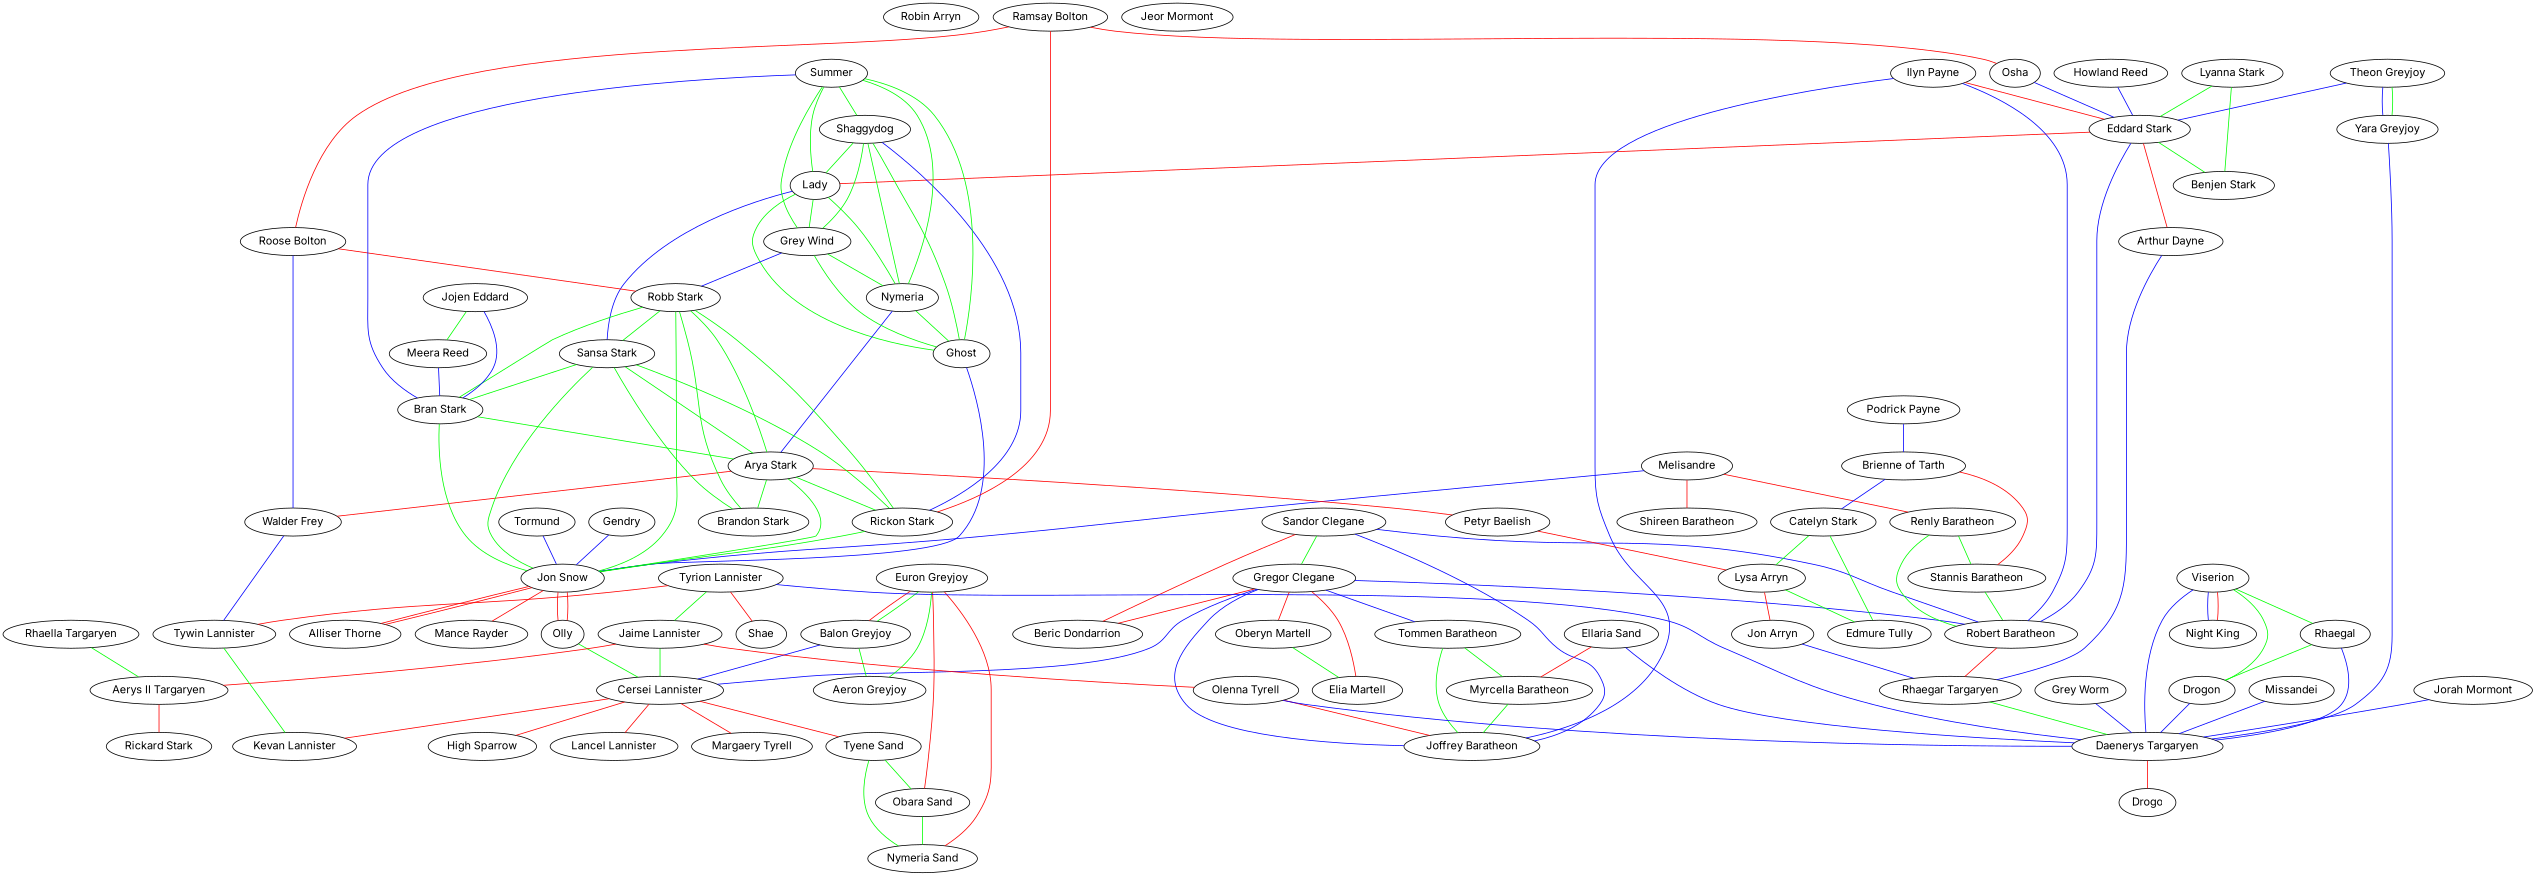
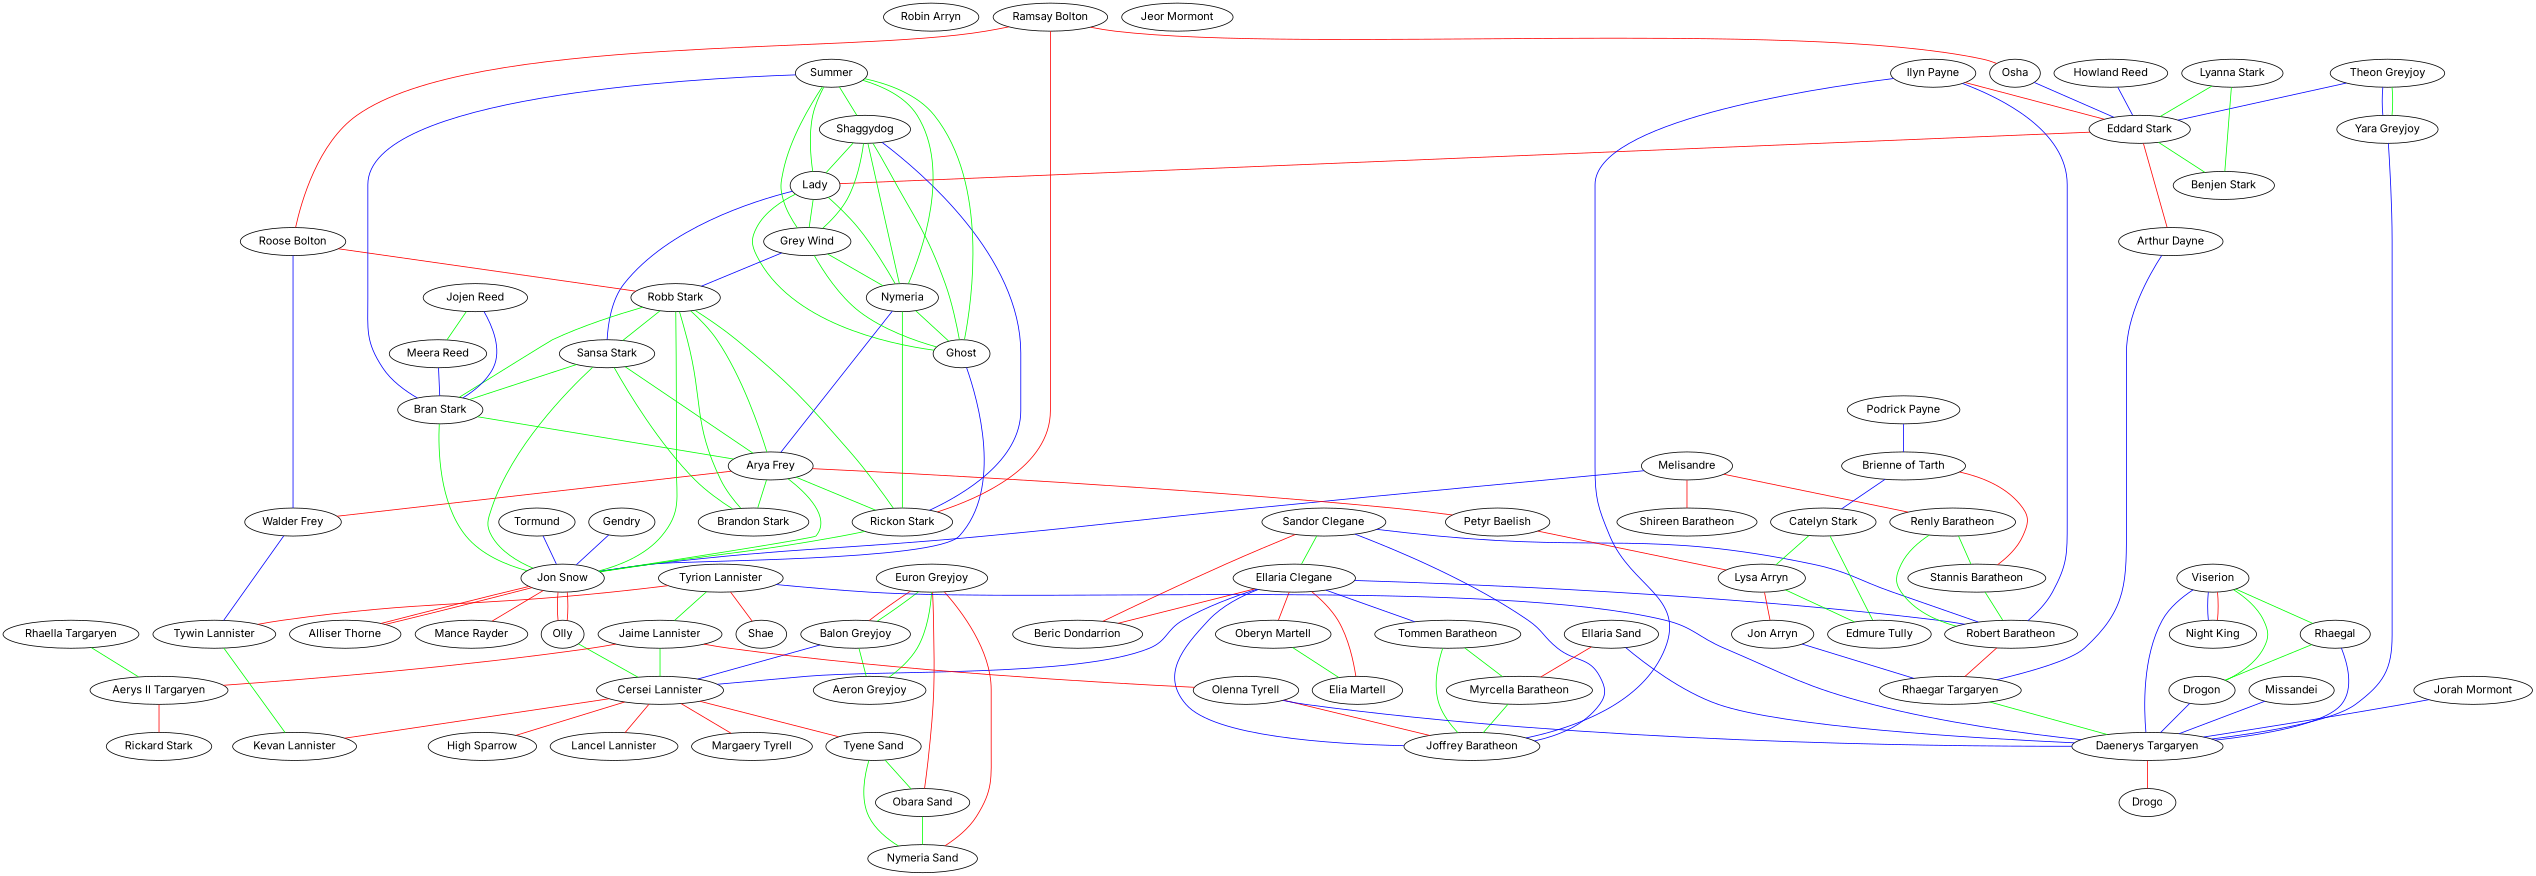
(475, 298) -> (475, 298)
(2097, 391) -> none
(771, 423) -> (902, 410)
(771, 466) -> (771, 466)
(1294, 578) -> (1294, 578)
(2080, 690) -> none
